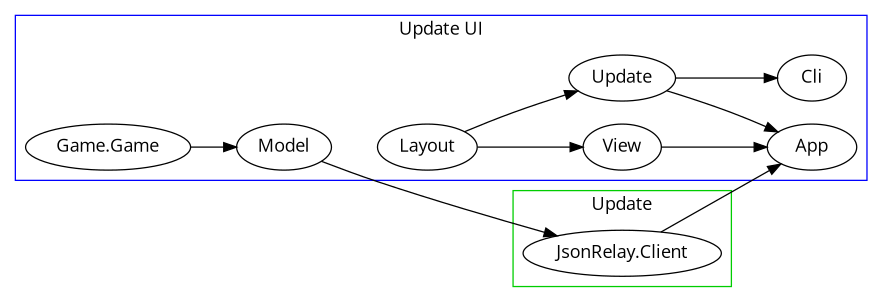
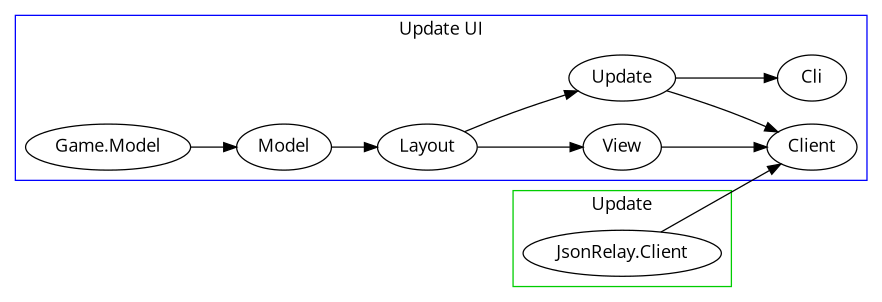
(108, 147) -> (108, 147)
(812, 147) -> (812, 147)
(432, 199) -> (348, 147)
